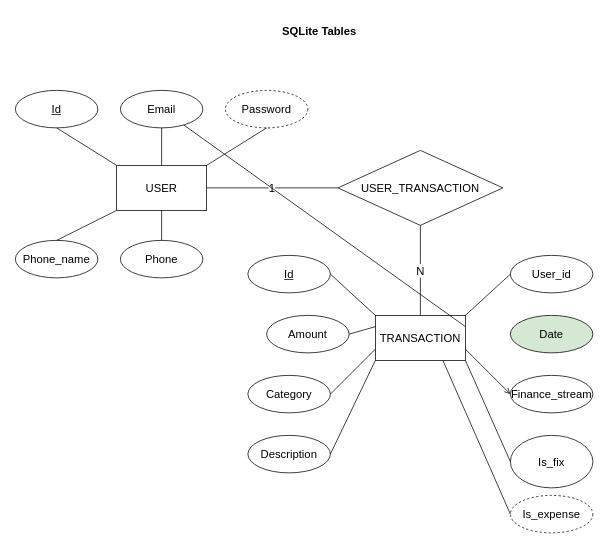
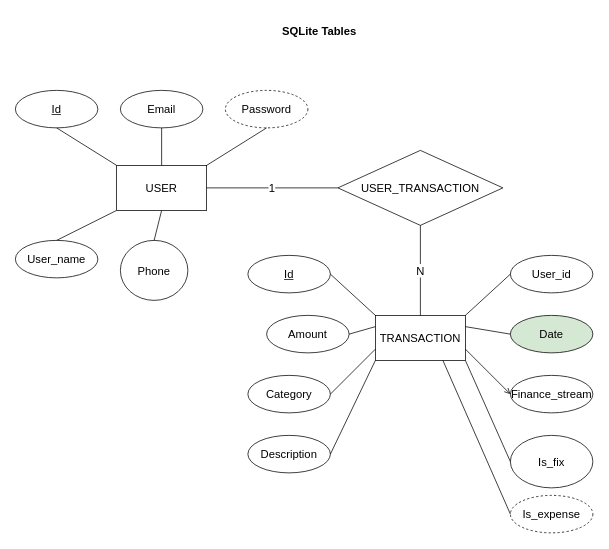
(325, 226) -> (487, 330)
(57, 259) -> (57, 259)
(162, 259) -> (154, 270)
